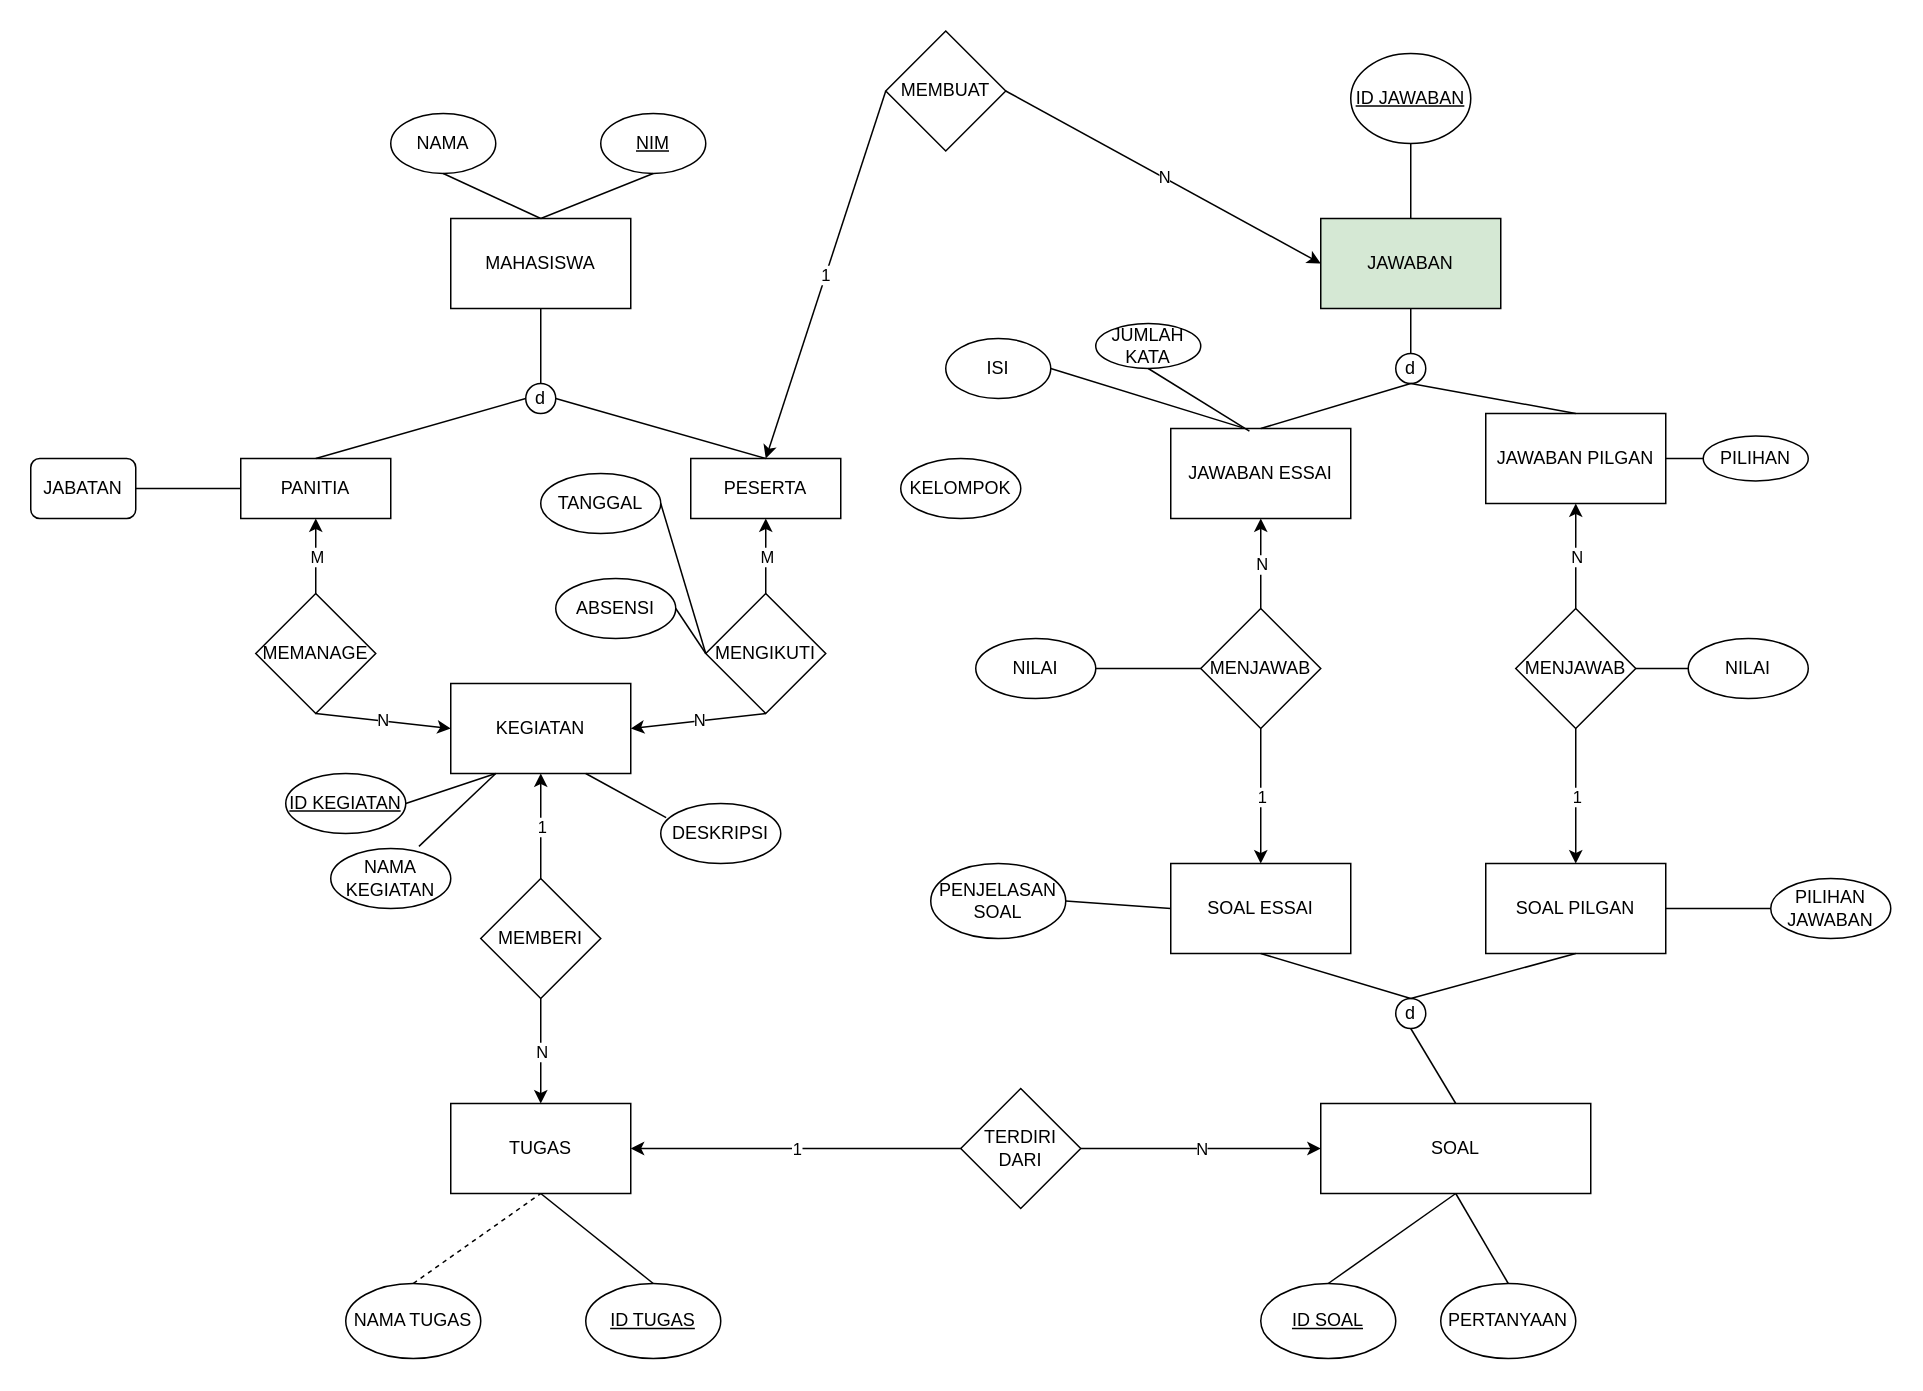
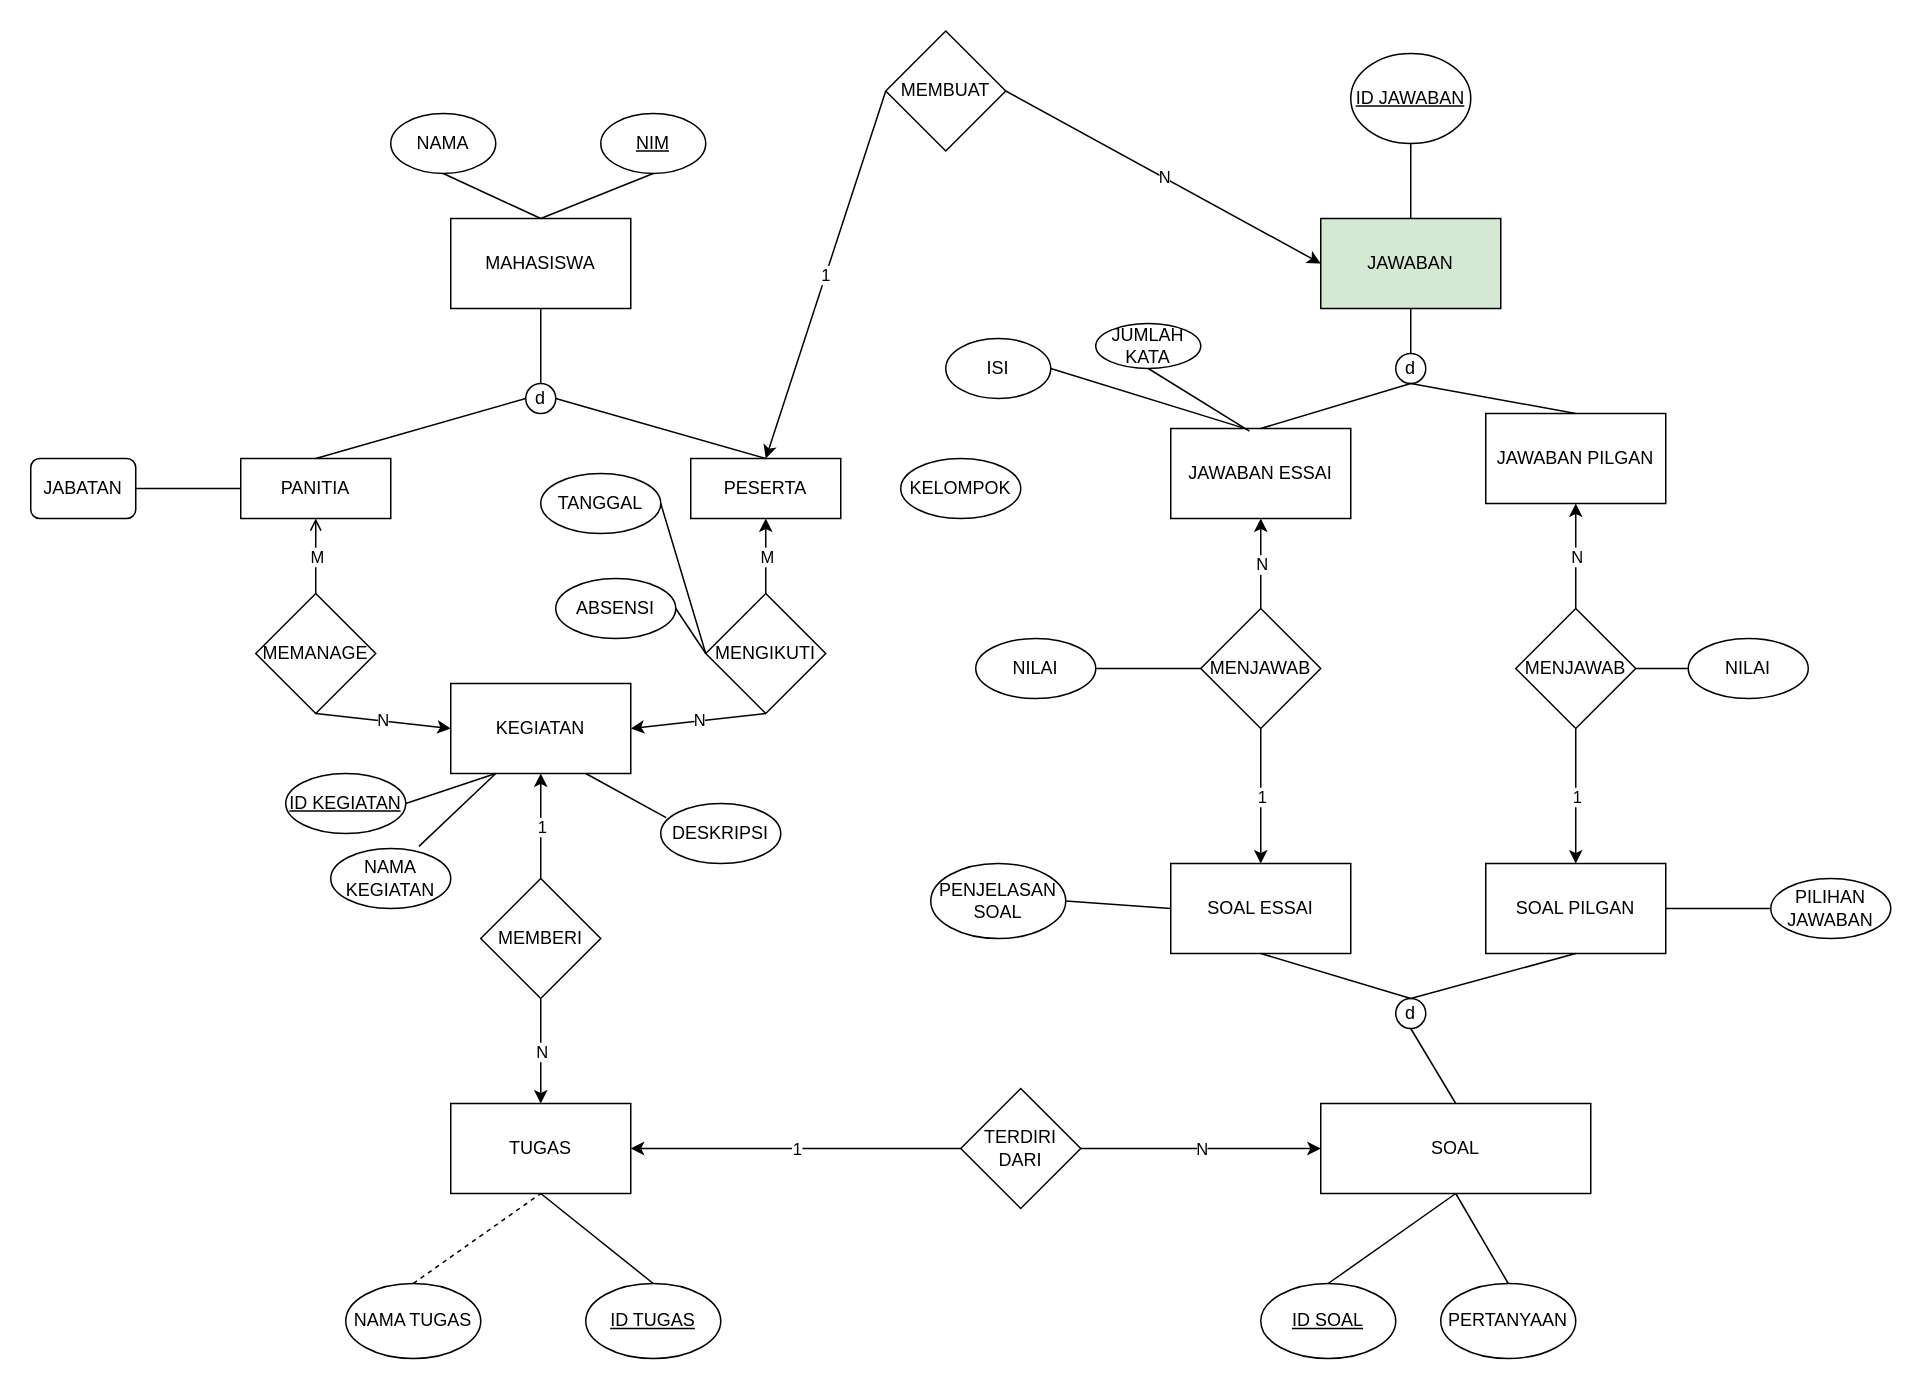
(1685, 458) -> none
(1756, 458) -> none
(316, 530) -> (316, 527)
